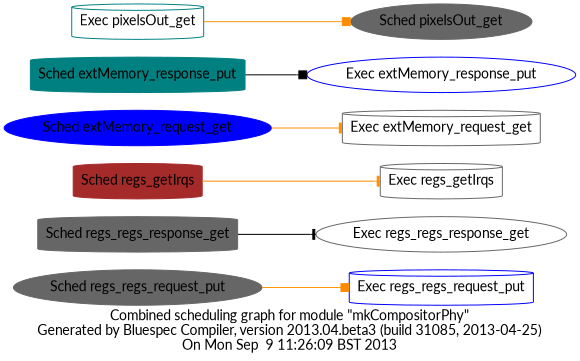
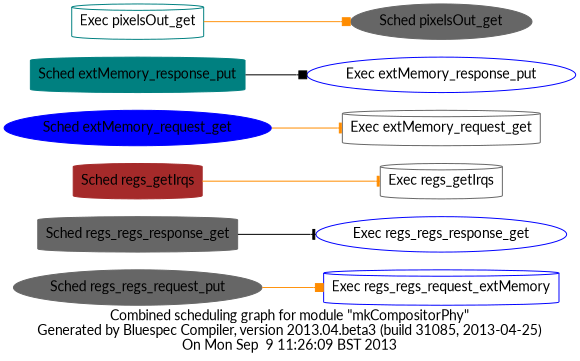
(441, 234) -> (441, 234)
(441, 288) -> (441, 288)
